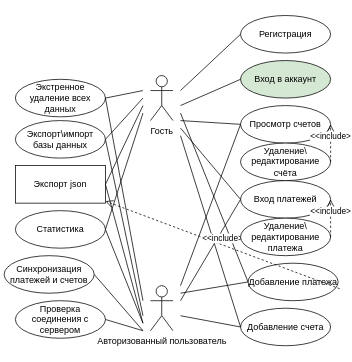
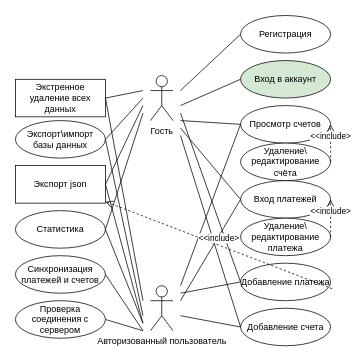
(60, 98) -> (60, 98)
(49, 274) -> (60, 274)
(293, 282) -> (285, 282)
